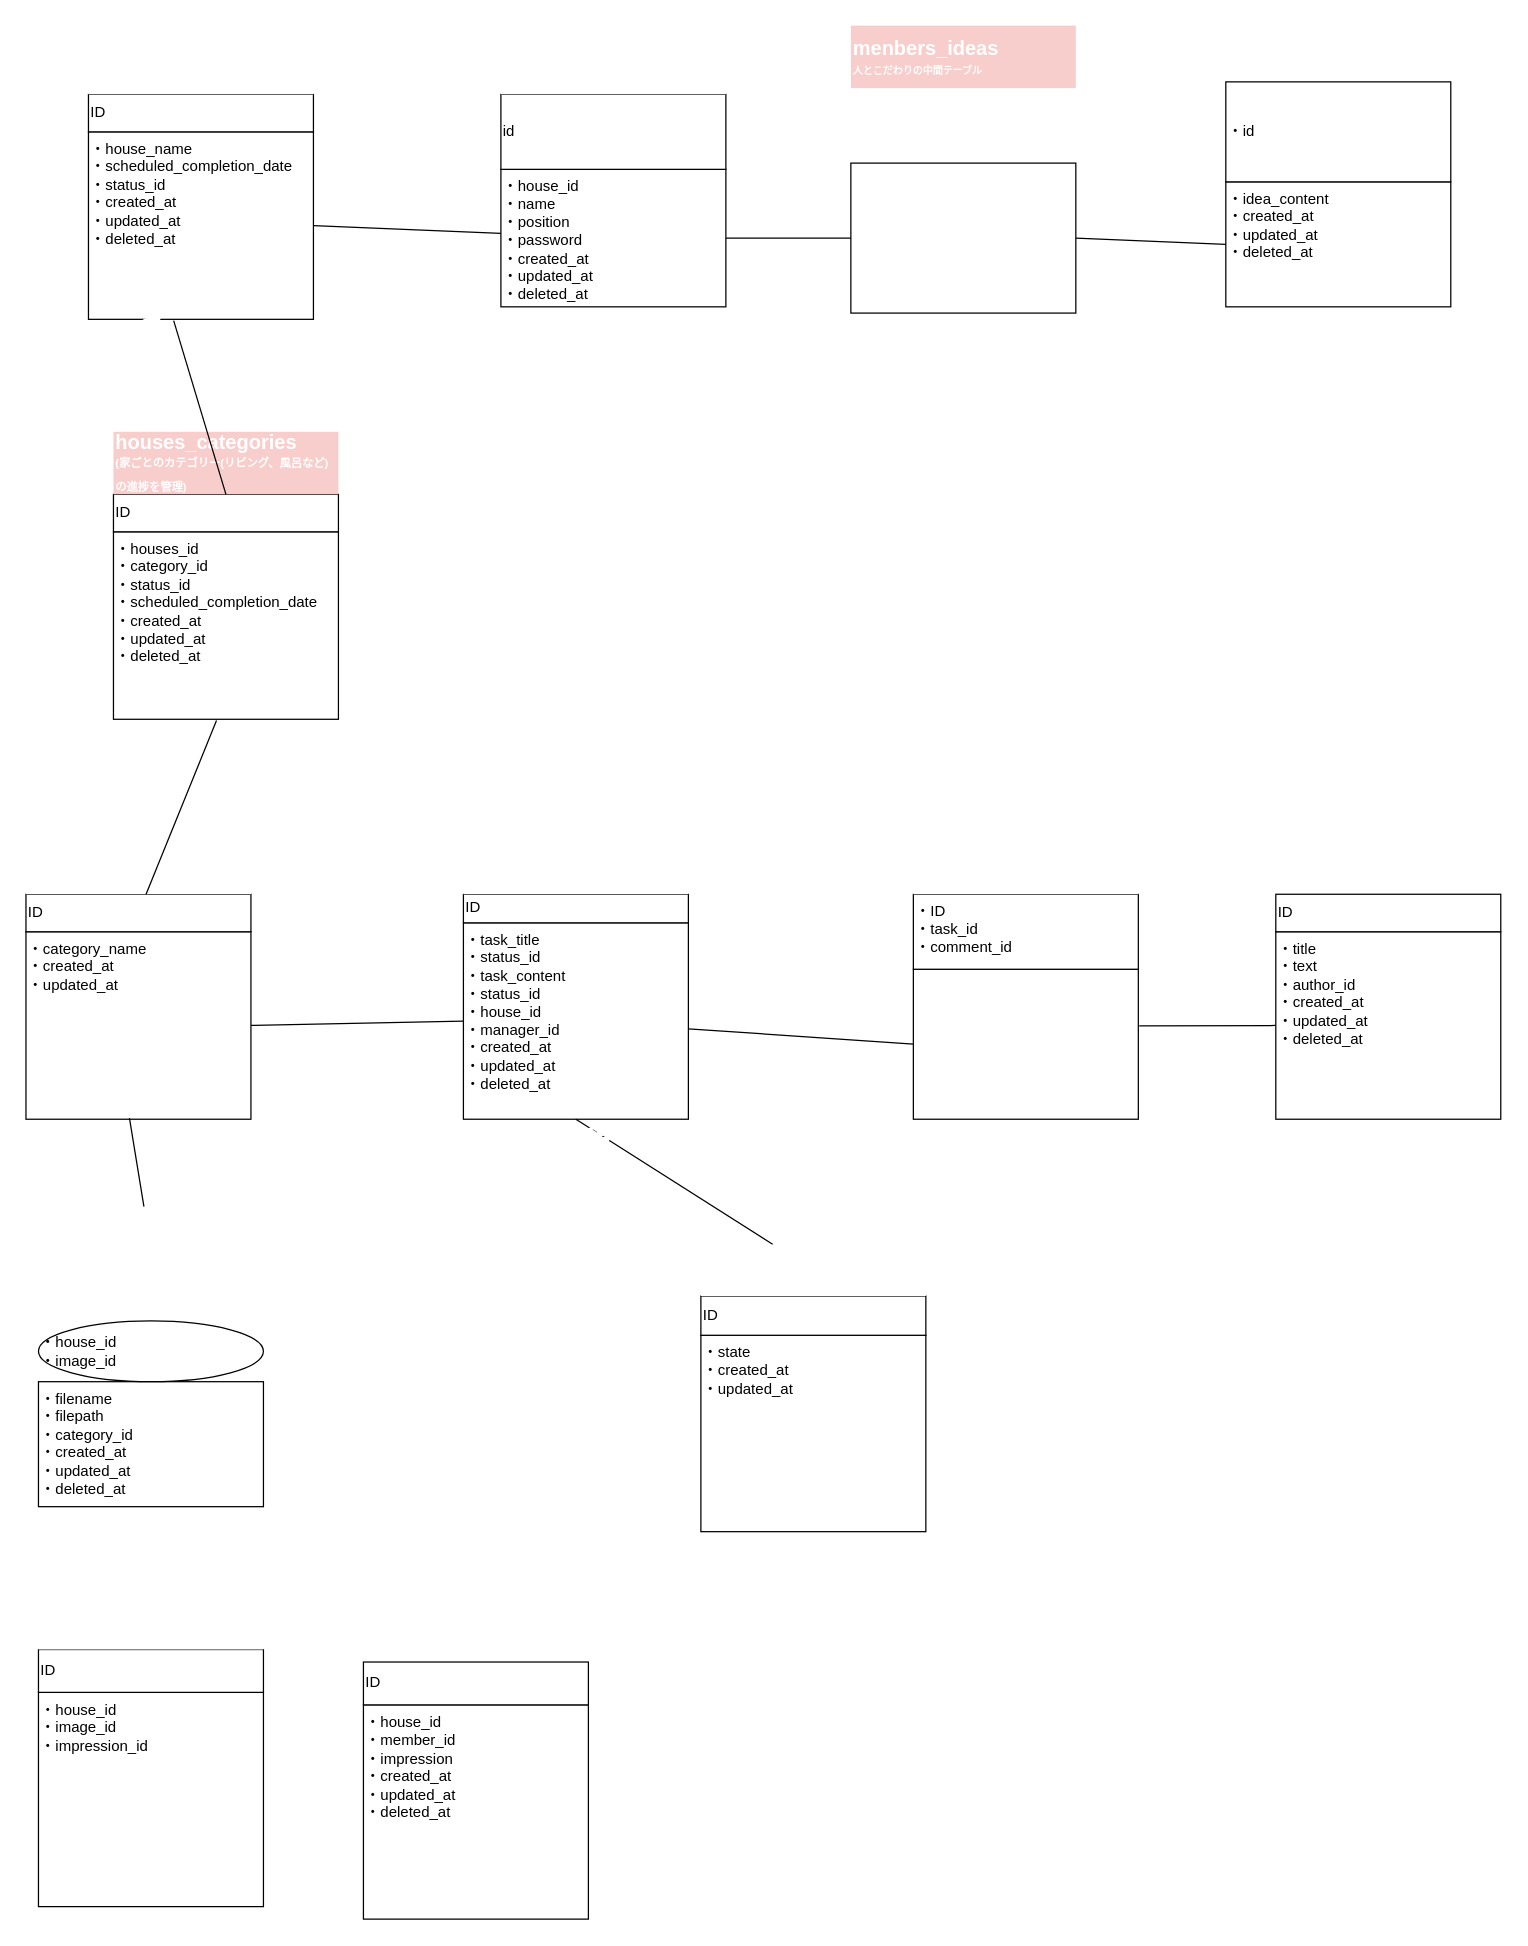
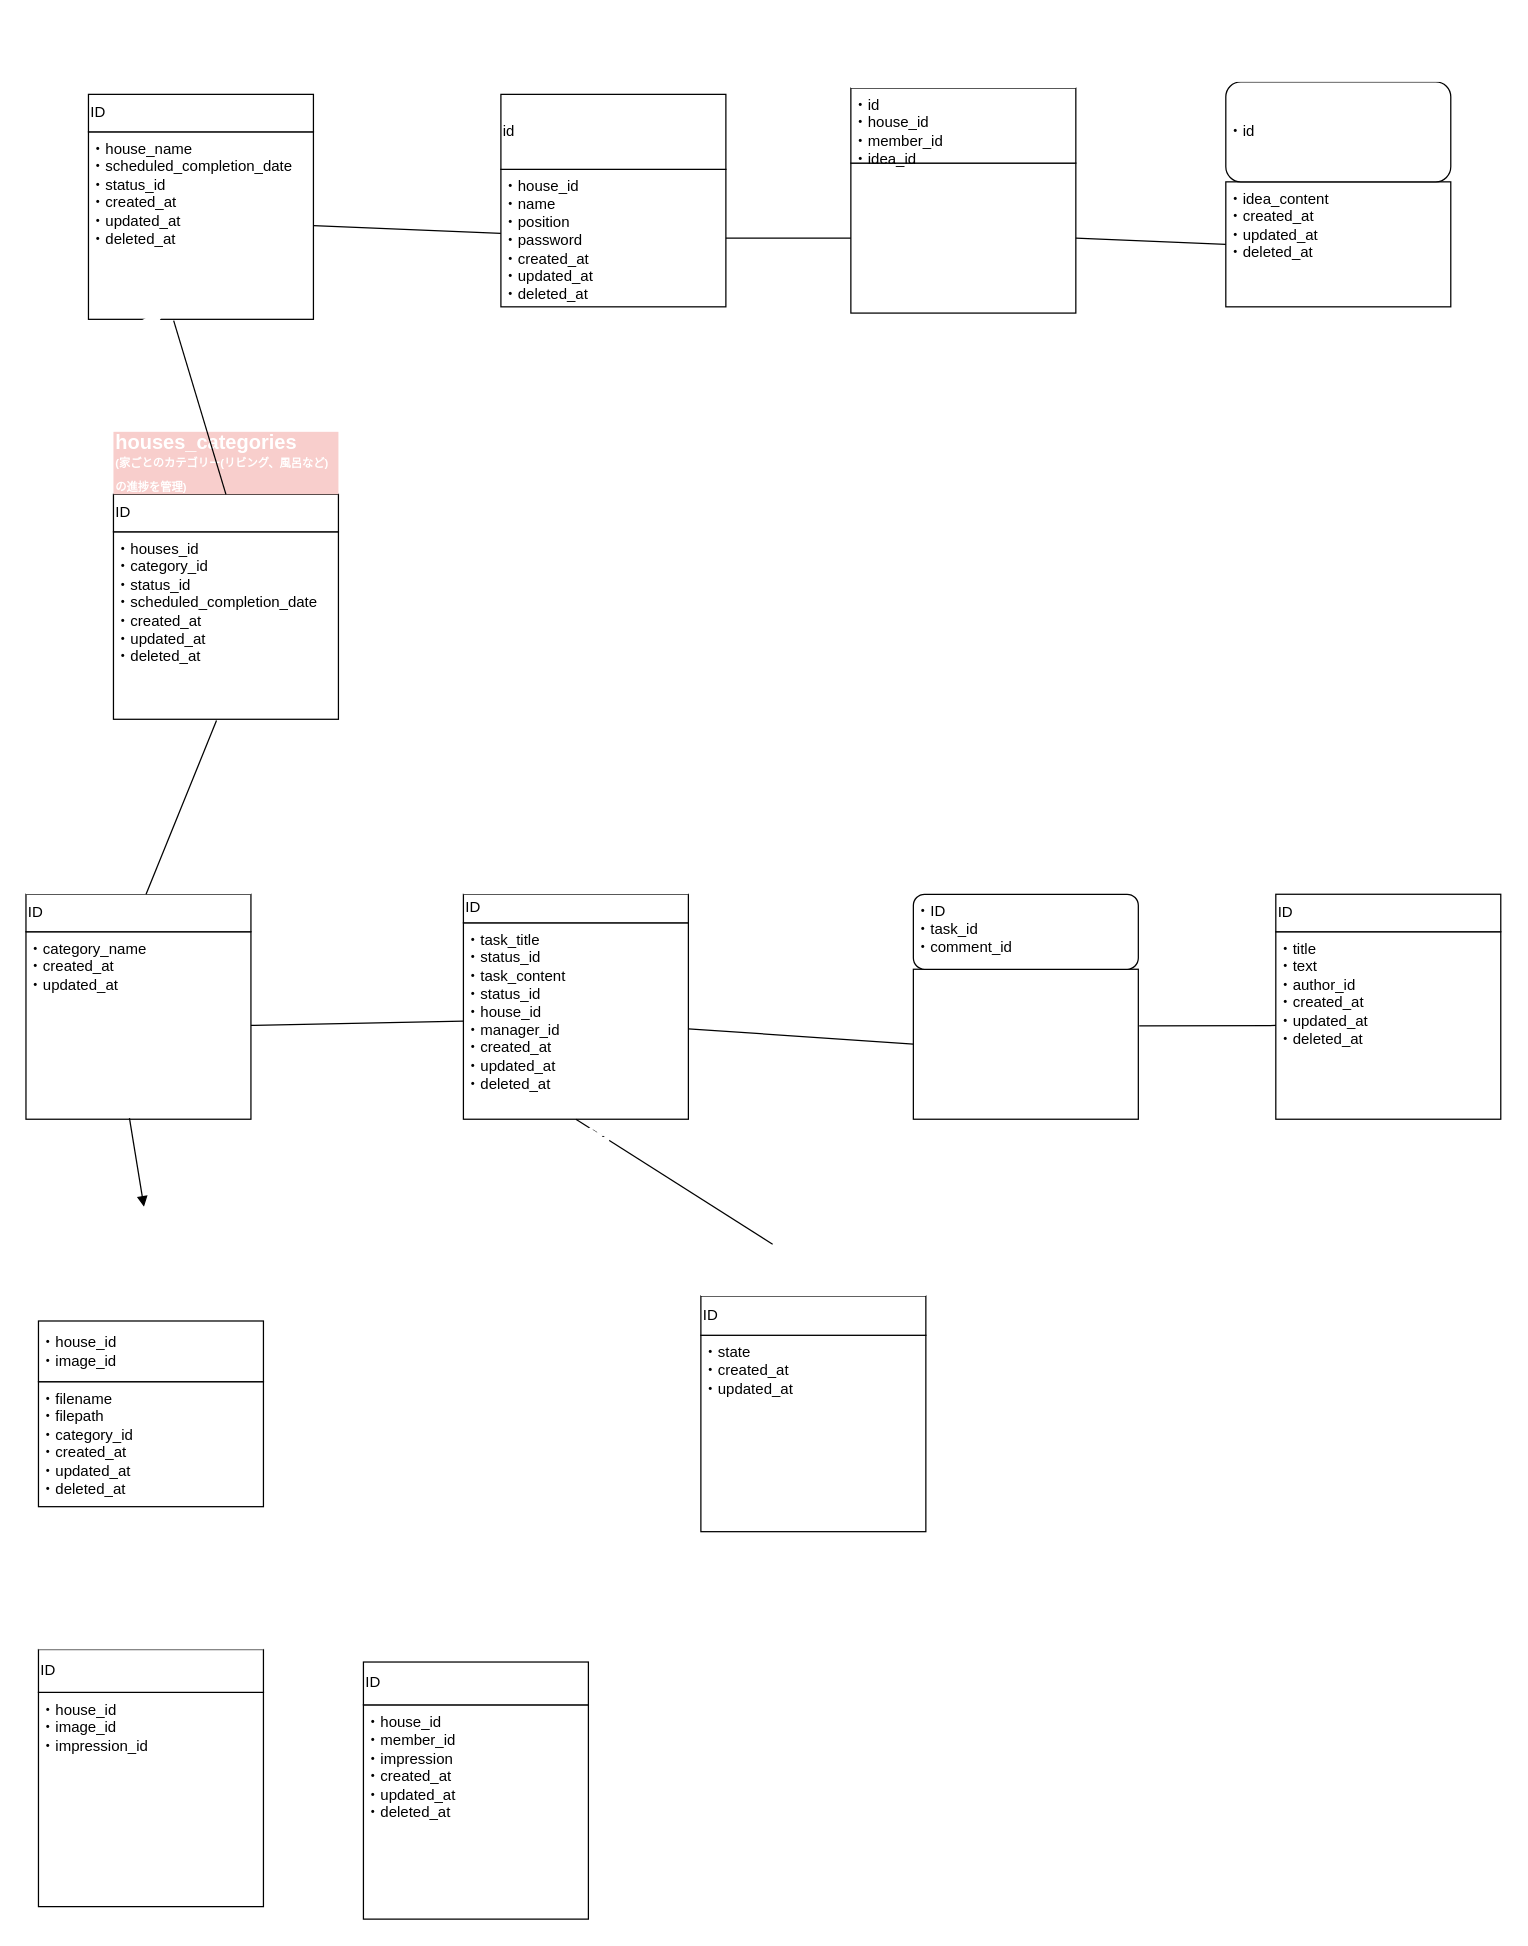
(963, 57) -> (963, 57)
(201, 63) -> (201, 51)
(613, 63) -> none
none -> (1338, 63)
none -> (963, 126)
(1338, 132) -> (1338, 132)
(1026, 863) -> none
(1026, 932) -> (1026, 932)
(143, 1200) -> (142, 1195)
(151, 1352) -> (151, 1352)
